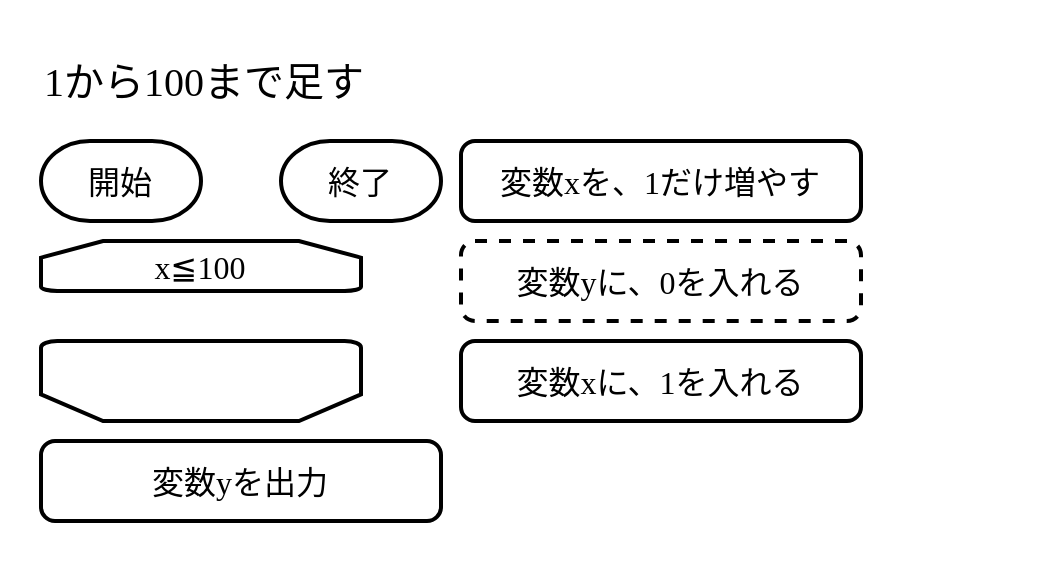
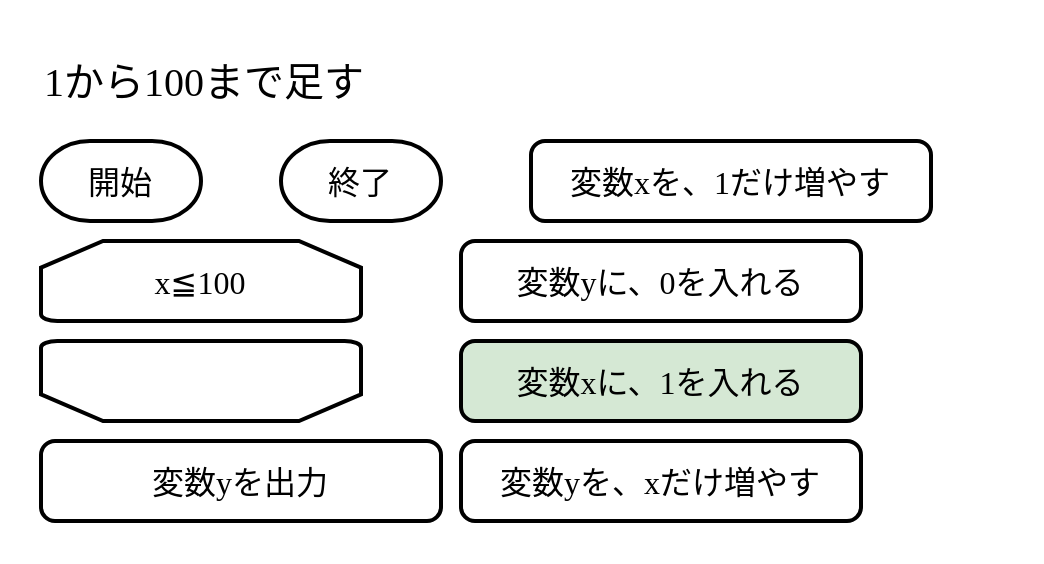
(661, 181) -> (731, 181)
(201, 266) -> (201, 281)
(661, 281) -> (661, 281)
(661, 381) -> (661, 381)
none -> (661, 481)
